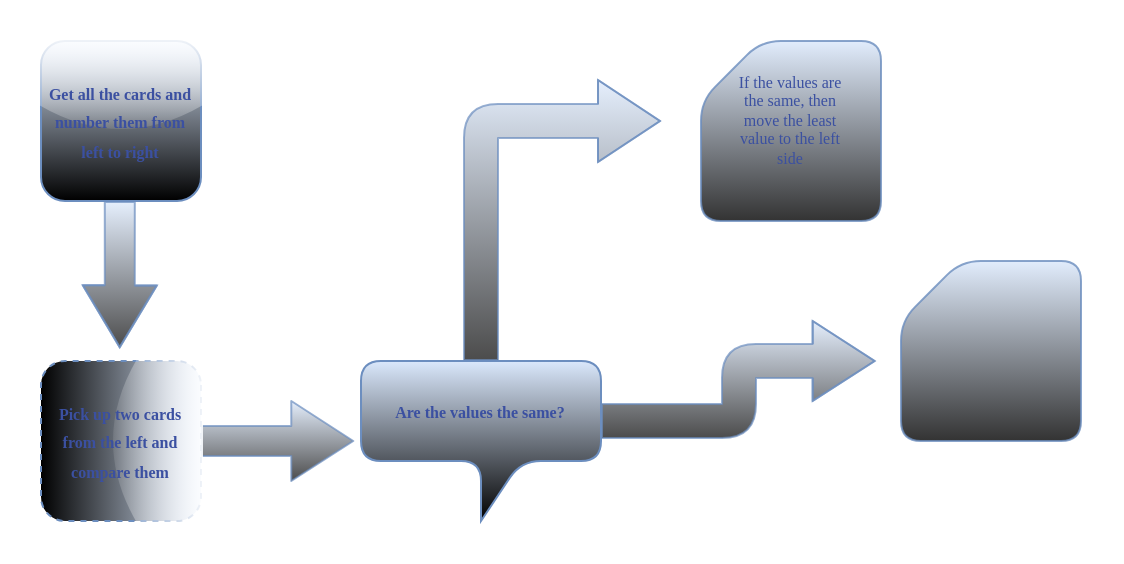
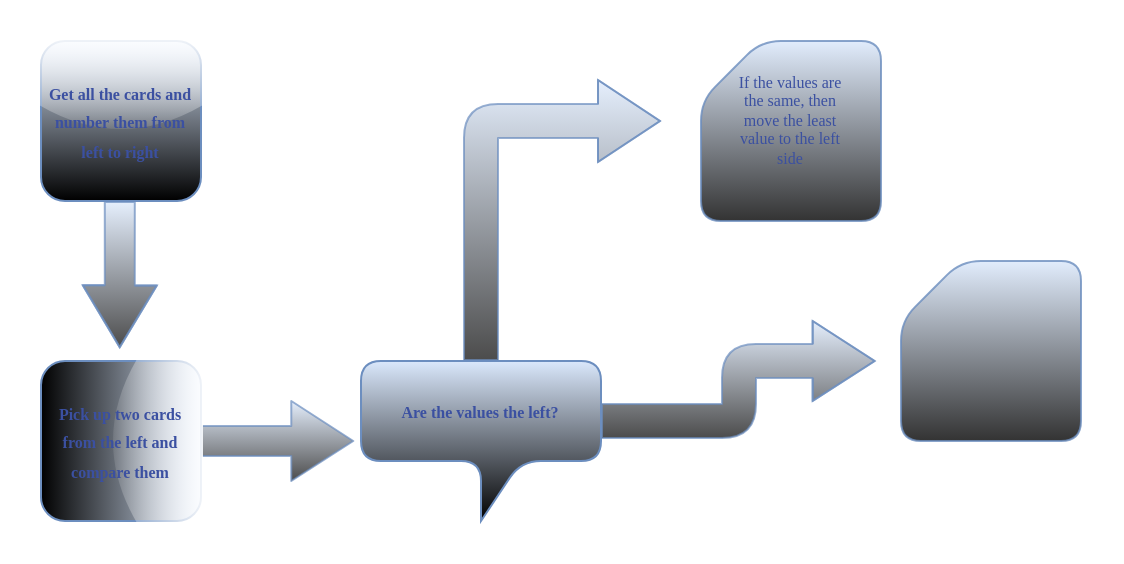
(481, 411) -> (481, 411)
(121, 441) -> (121, 441)
